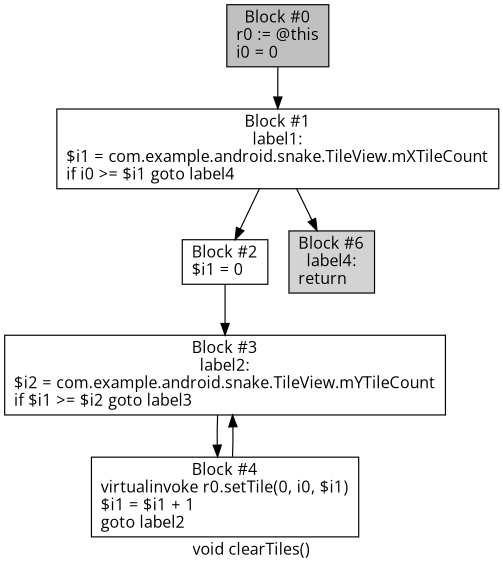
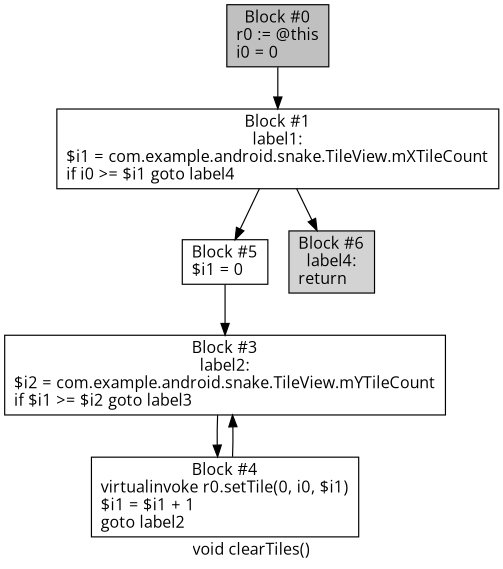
(225, 262) -> (225, 262)
